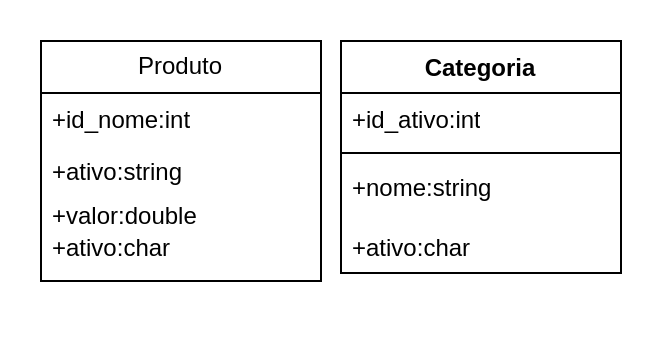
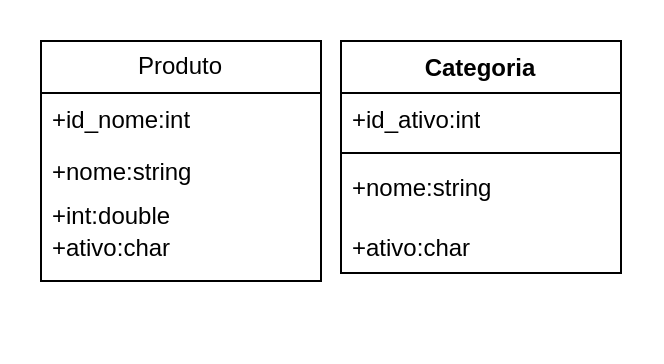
(131, 173) -> (127, 173)
(131, 217) -> (118, 217)
